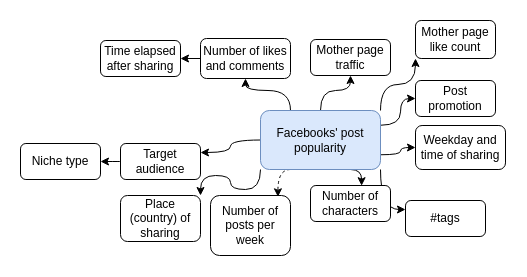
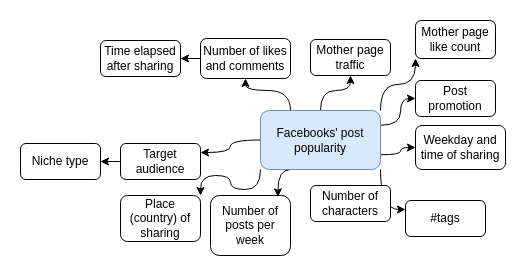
(359, 172) -> none
(280, 176) -> (280, 176)
